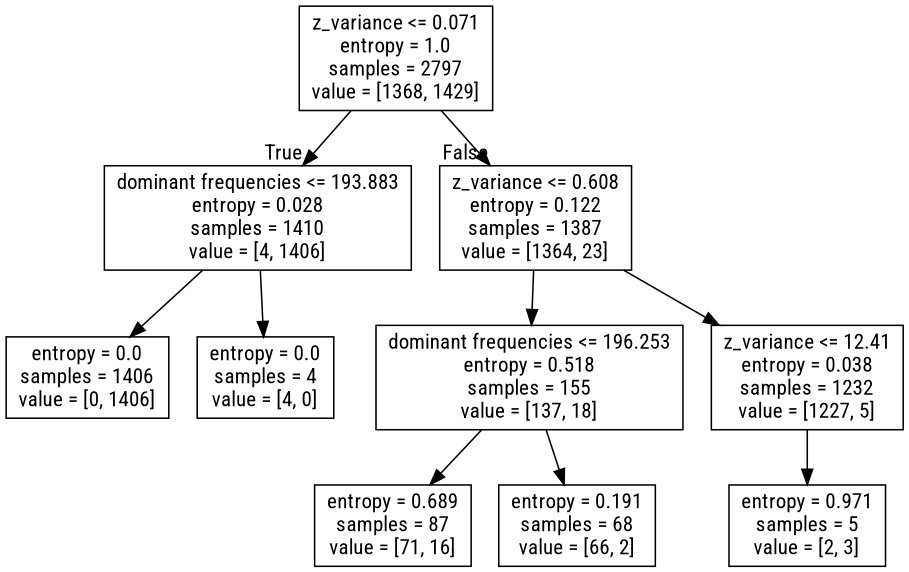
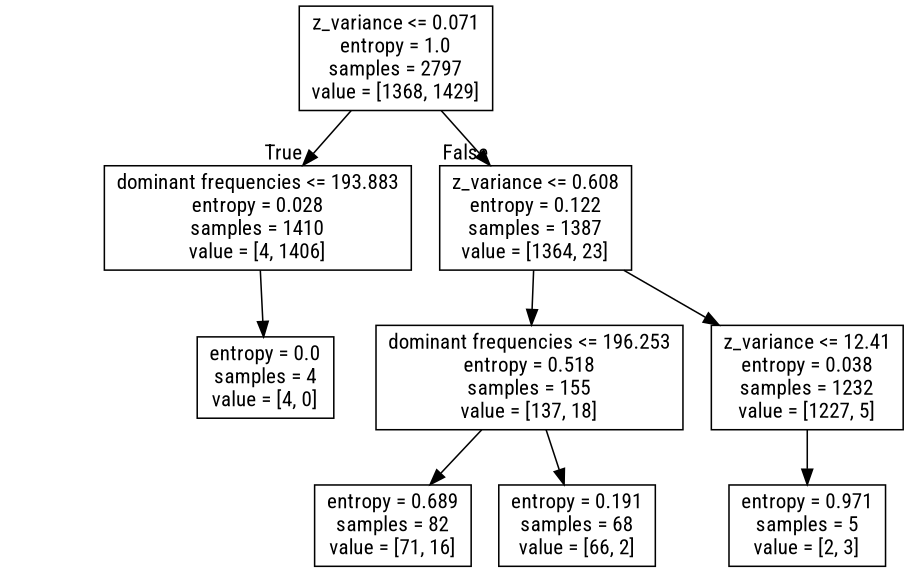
(87, 378) -> none
(393, 526) -> (393, 526)
